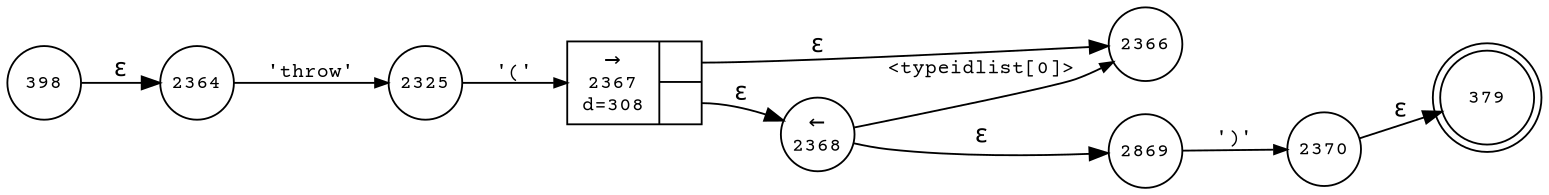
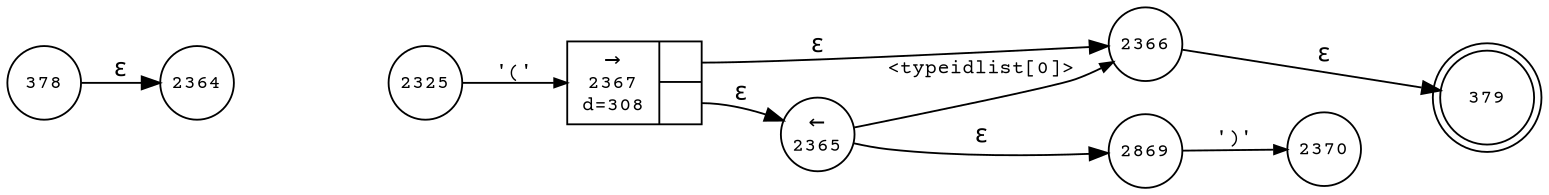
(44, 83) -> (44, 83)
(304, 83) -> none
(1392, 128) -> (1302, 69)
(818, 134) -> (818, 134)
